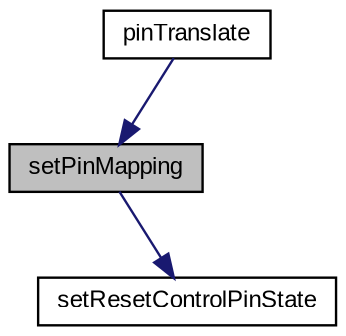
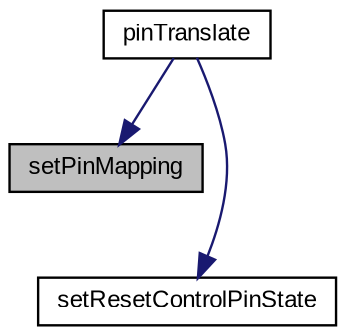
(140, 225) -> (227, 156)
